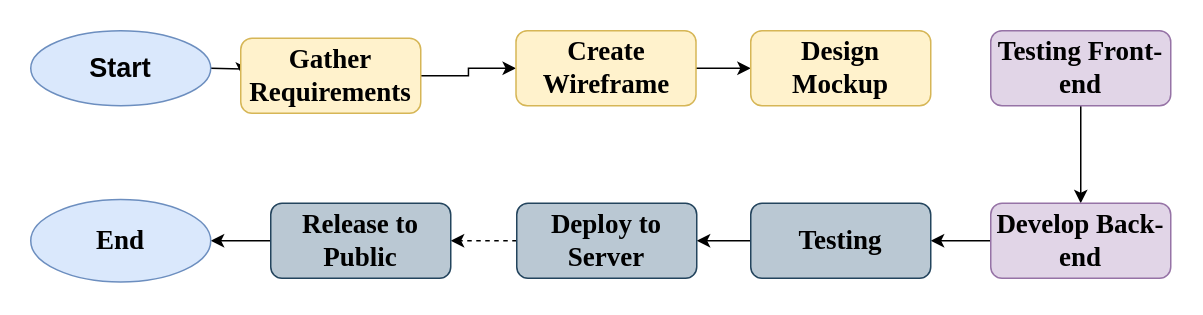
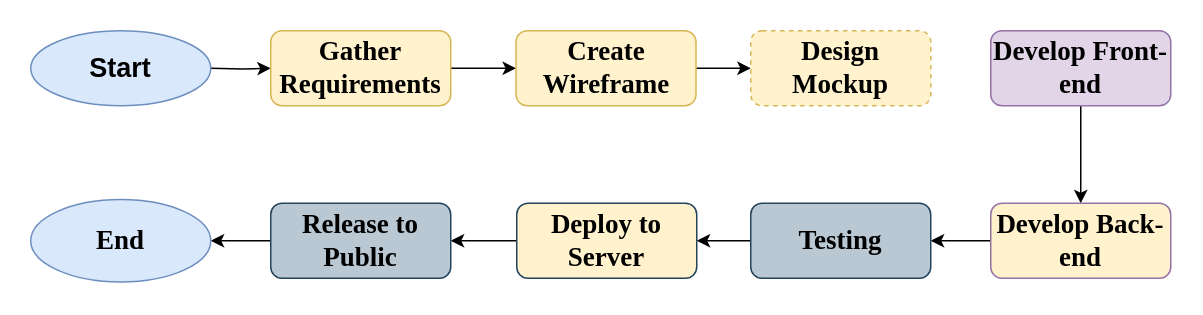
(841, 68) -> (841, 68)
(1081, 68) -> (1081, 68)
(331, 76) -> (361, 68)
(488, 241) -> (488, 241)
(607, 241) -> (607, 241)
(1081, 241) -> (1081, 241)
